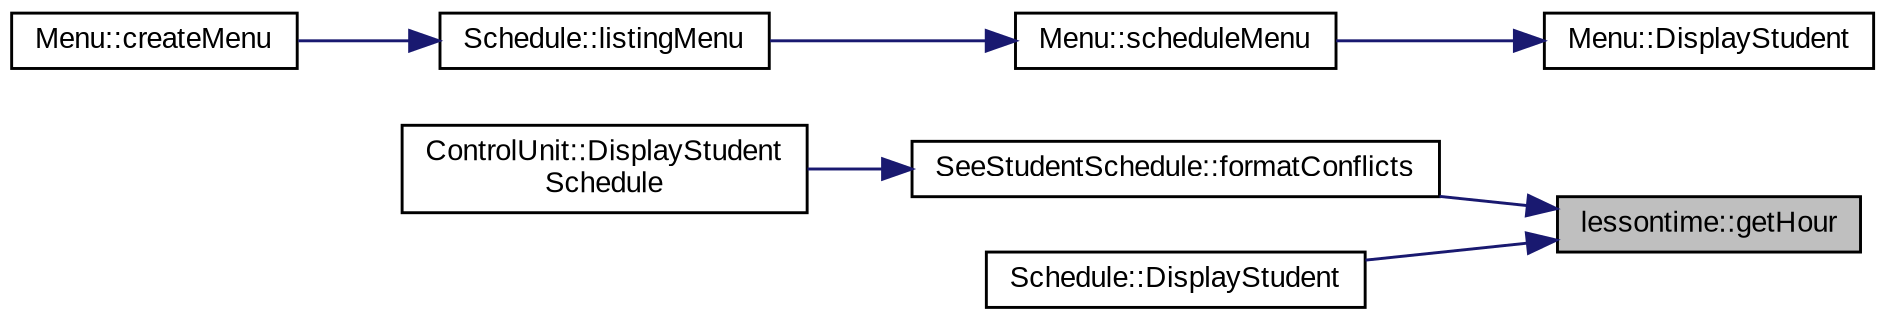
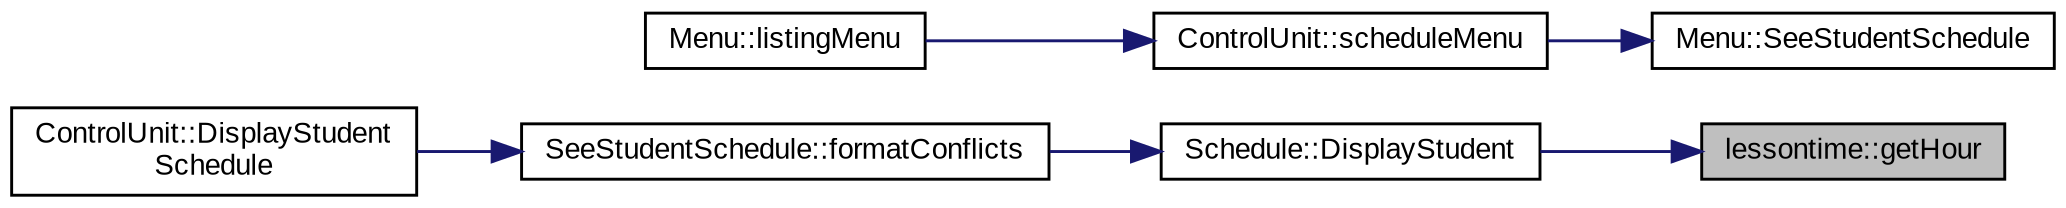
(154, 41) -> none
(605, 41) -> (785, 41)
(1176, 41) -> (1351, 41)
(1709, 41) -> (1853, 41)
(1483, 201) -> (1090, 152)
